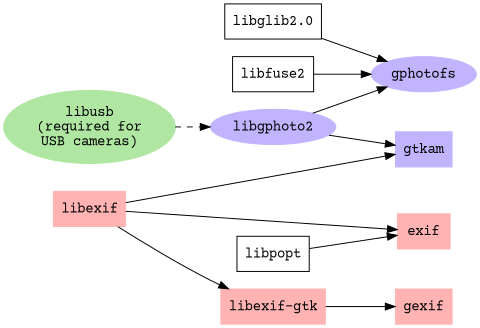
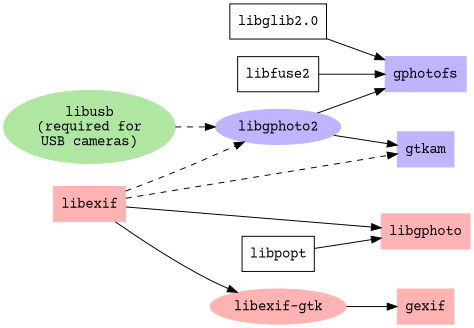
(424, 74) -> (426, 74)
none -> (181, 169)
(255, 179) -> (257, 177)
(424, 231) -> (426, 231)
(273, 307) -> (278, 307)
